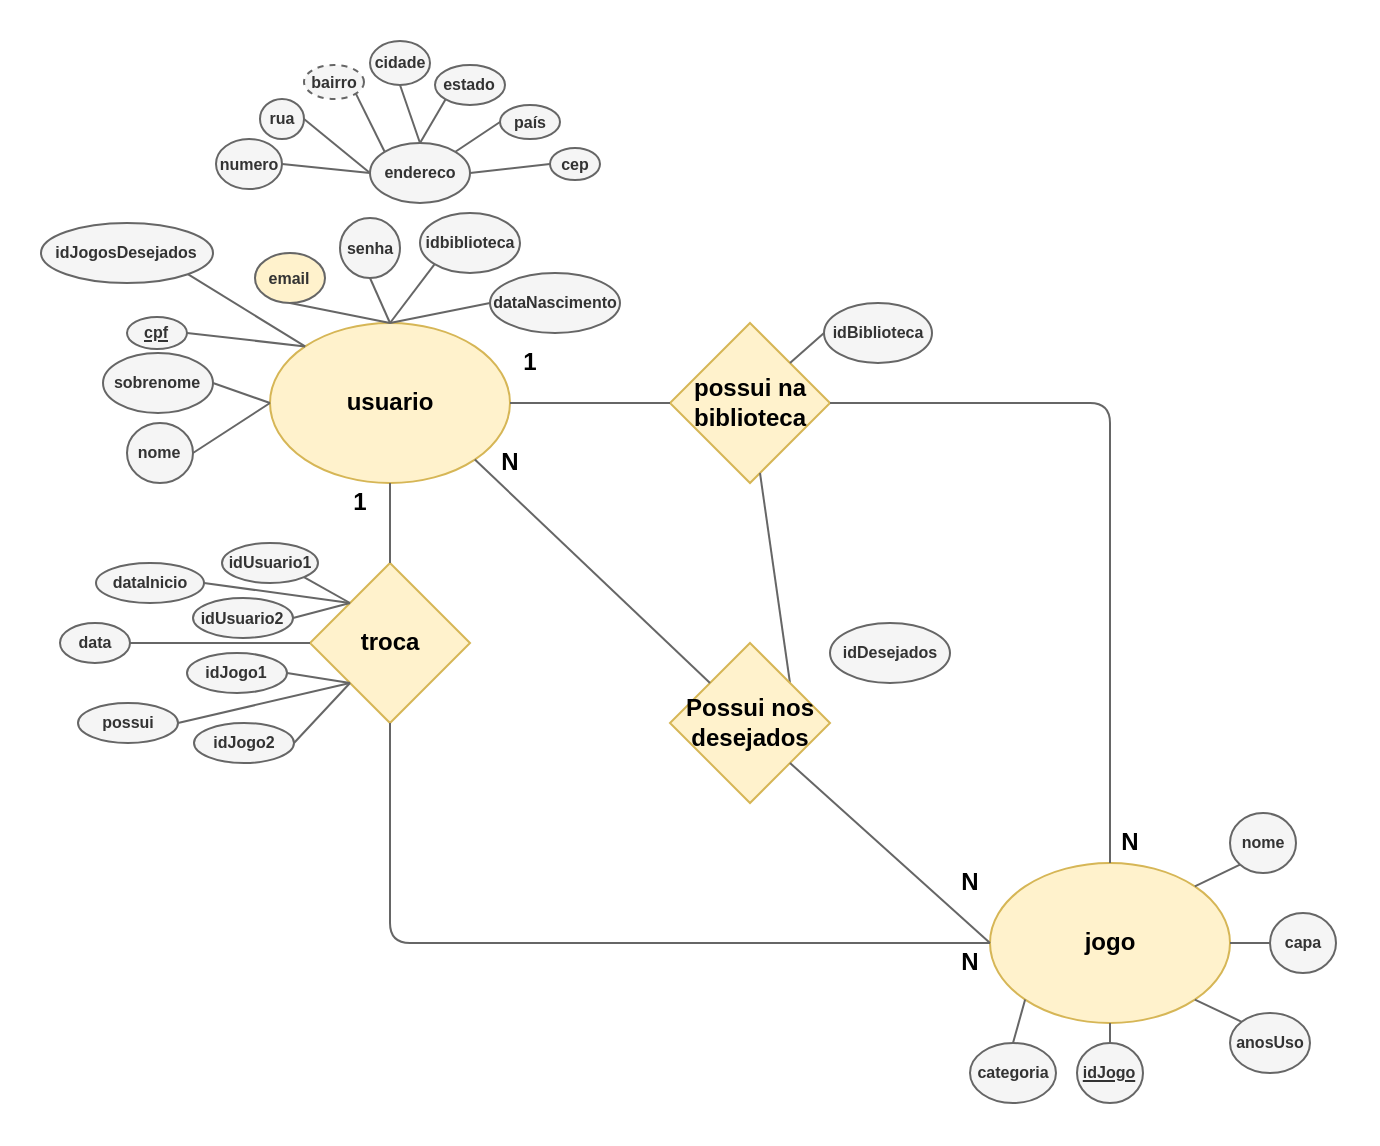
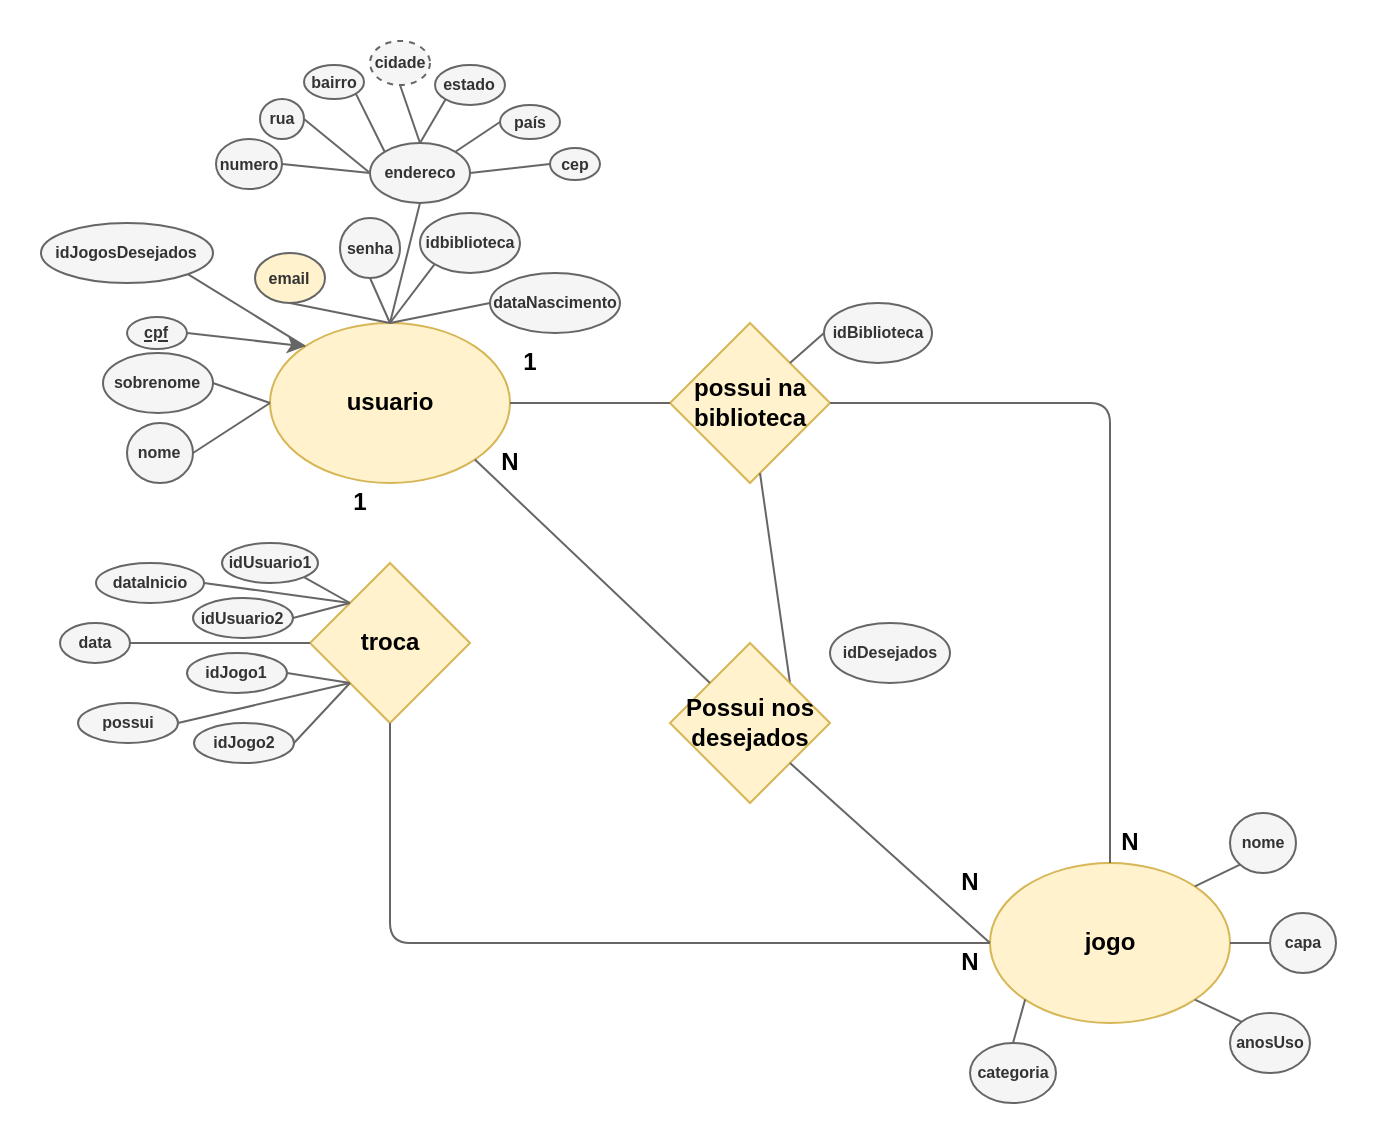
(400, 63) -> (400, 63)
(334, 82) -> (334, 82)
none -> (406, 261)
(293, 345) -> (290, 345)
(390, 523) -> none
(1110, 1033) -> none
(1110, 1073) -> none
